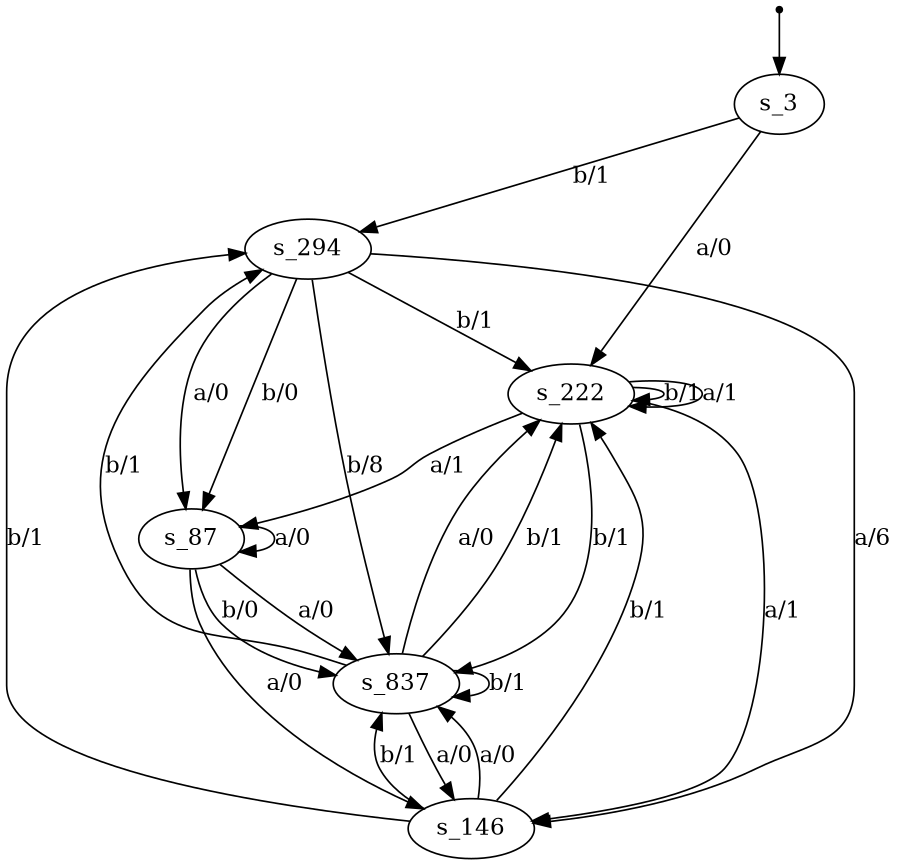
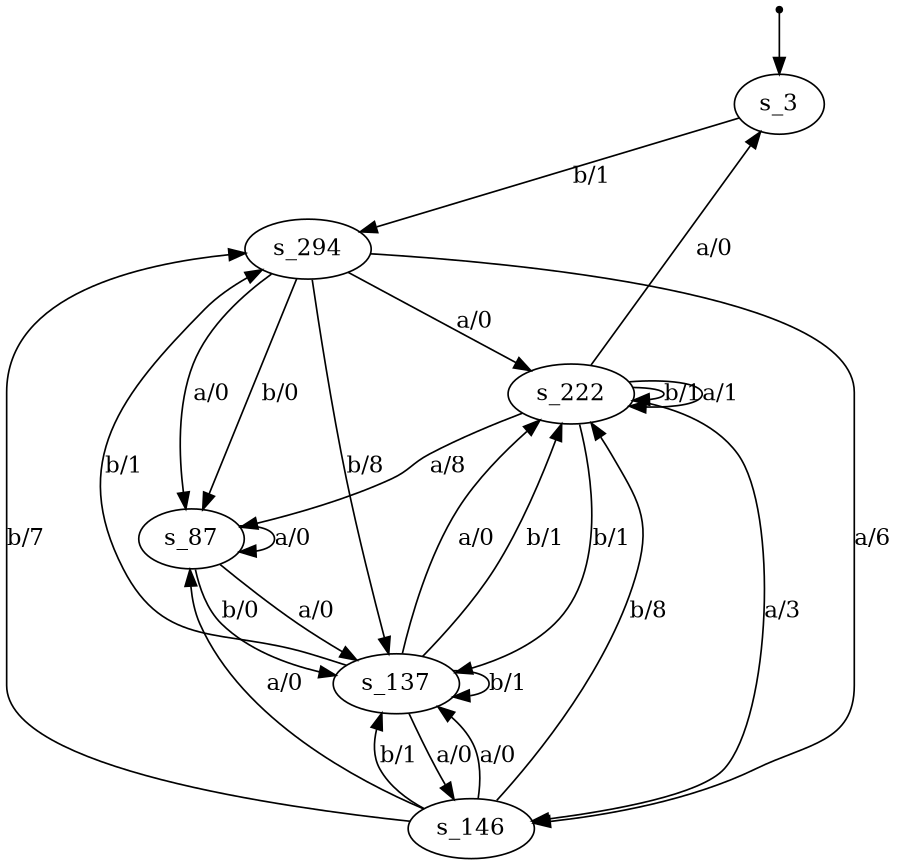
(681, 241) -> (671, 255)
(475, 322) -> (475, 322)
(448, 466) -> (448, 466)
(26, 539) -> (26, 539)
(649, 611) -> (649, 611)
(783, 611) -> (783, 611)
(396, 684) -> (396, 684)
(267, 713) -> (280, 723)
